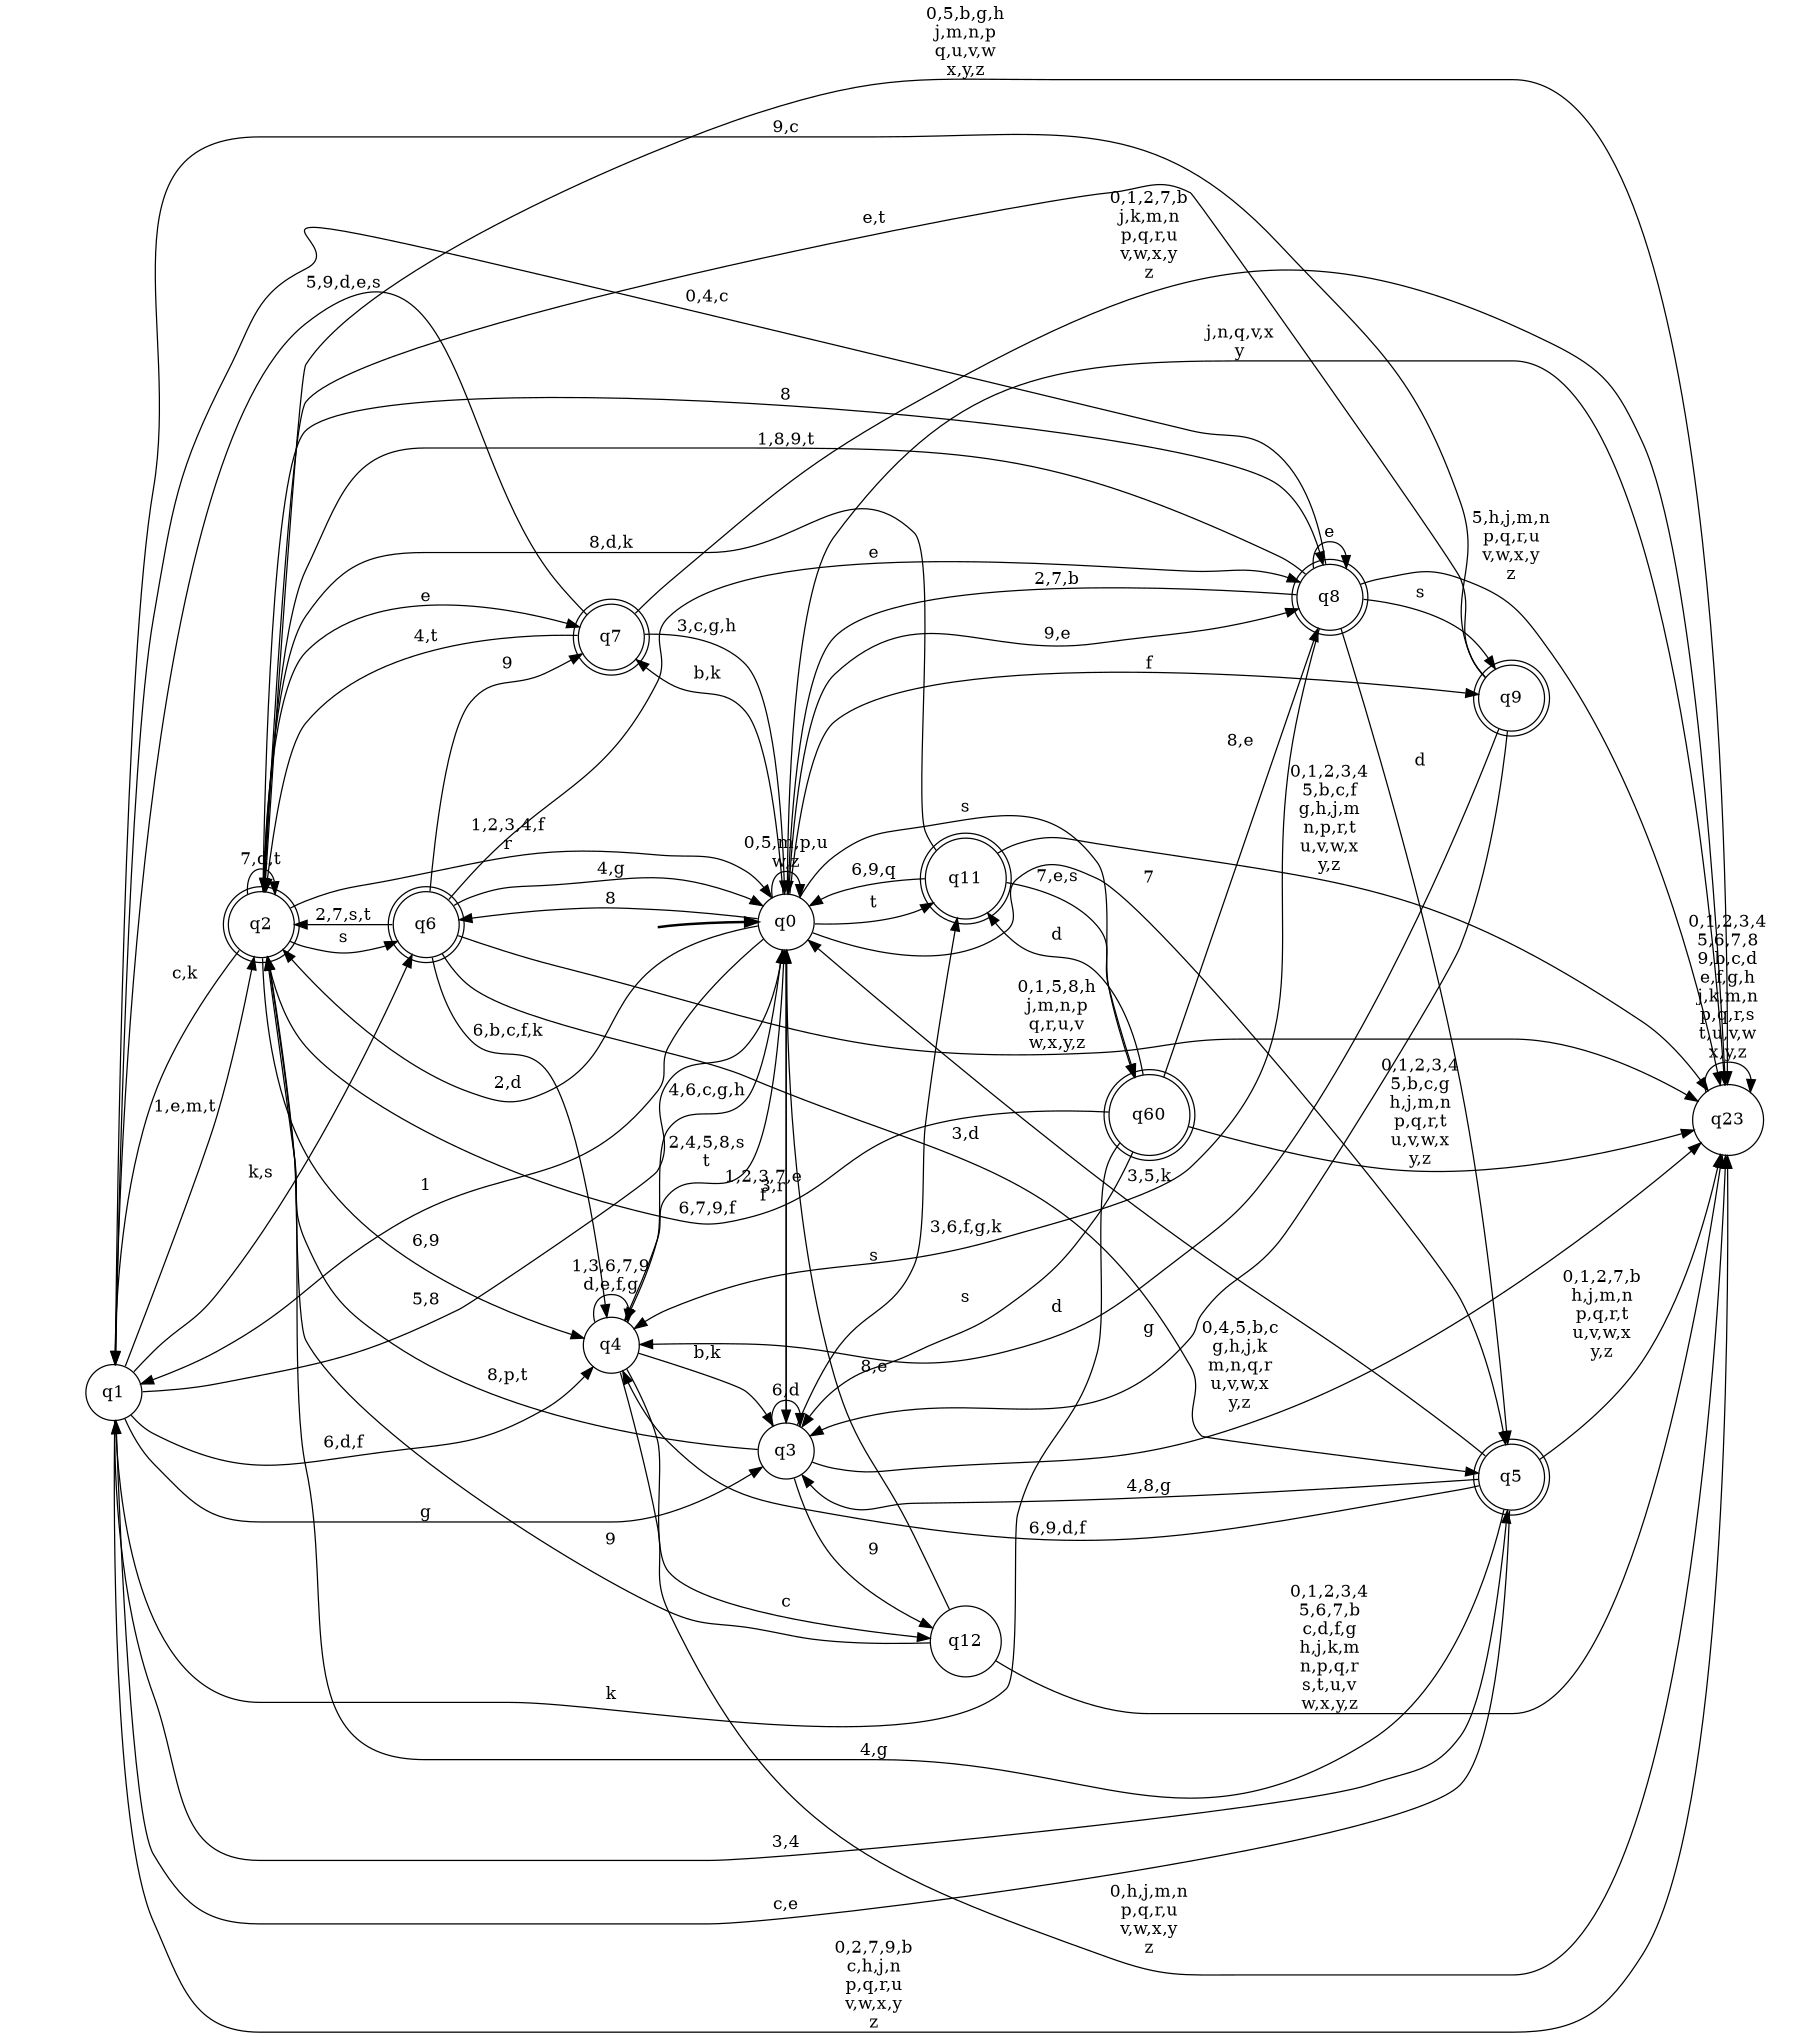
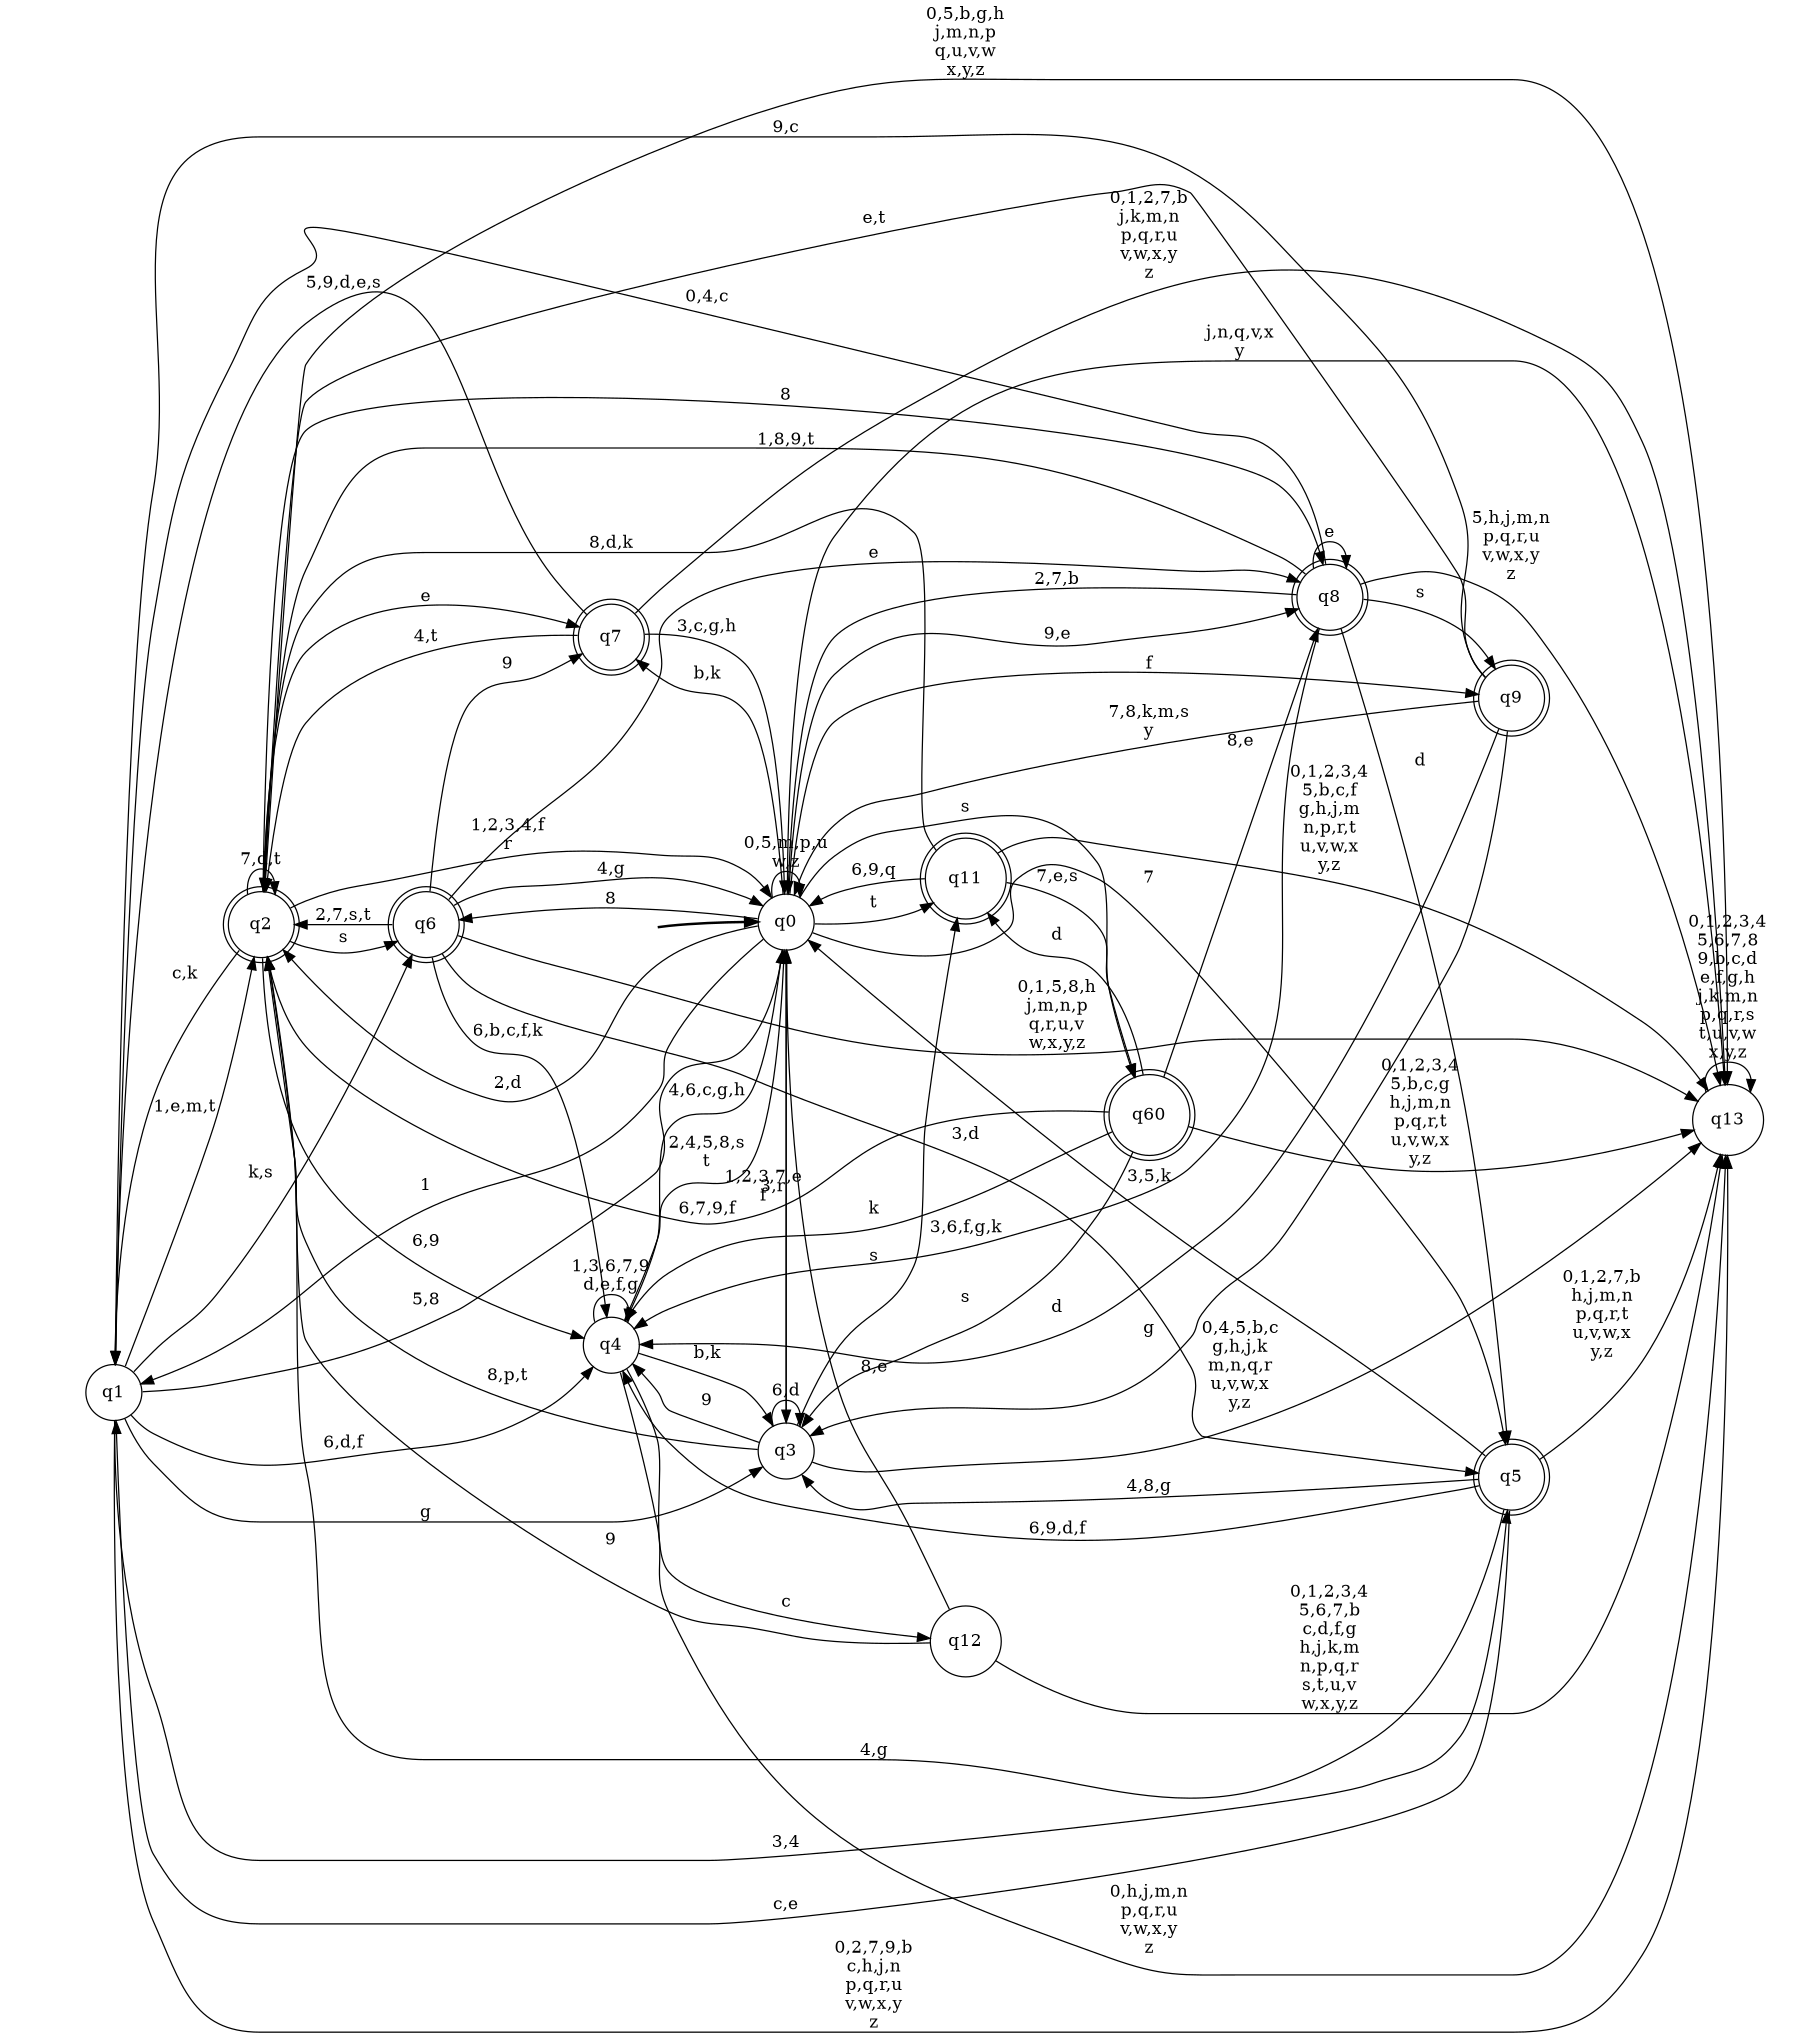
none -> (1118, 752)
(1728, 1120) -> (1728, 1120)
(840, 1565) -> (692, 1419)
(755, 1723) -> (870, 1229)
